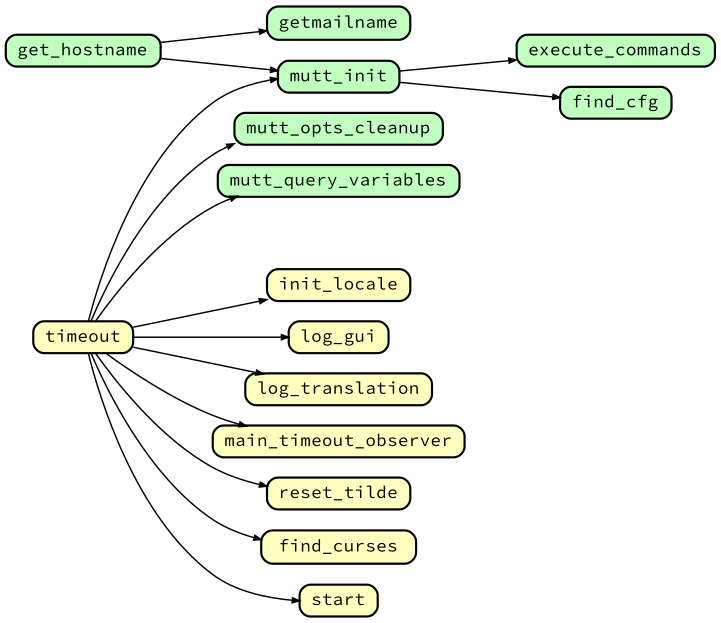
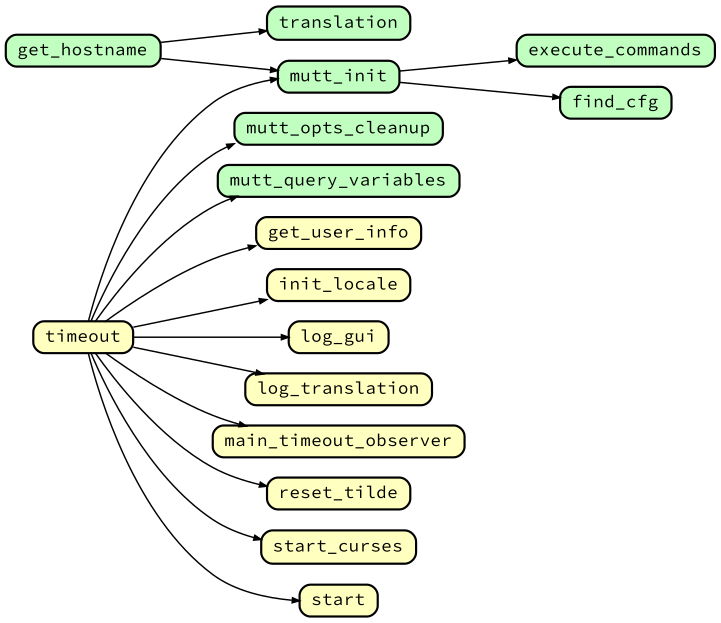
(339, 23) -> (339, 23)
none -> (339, 233)
(339, 547) -> (339, 547)
